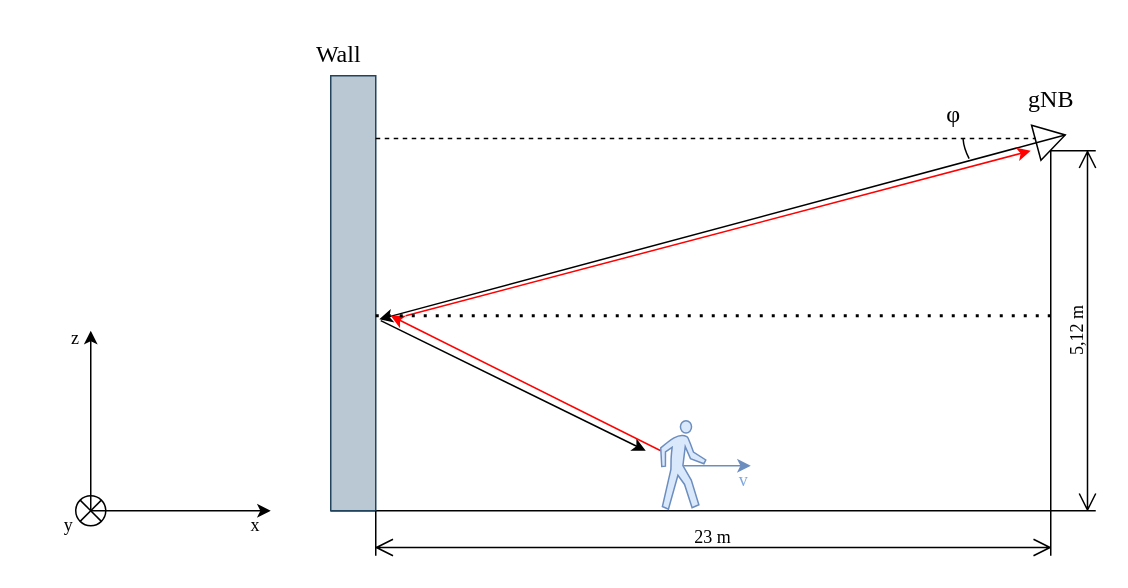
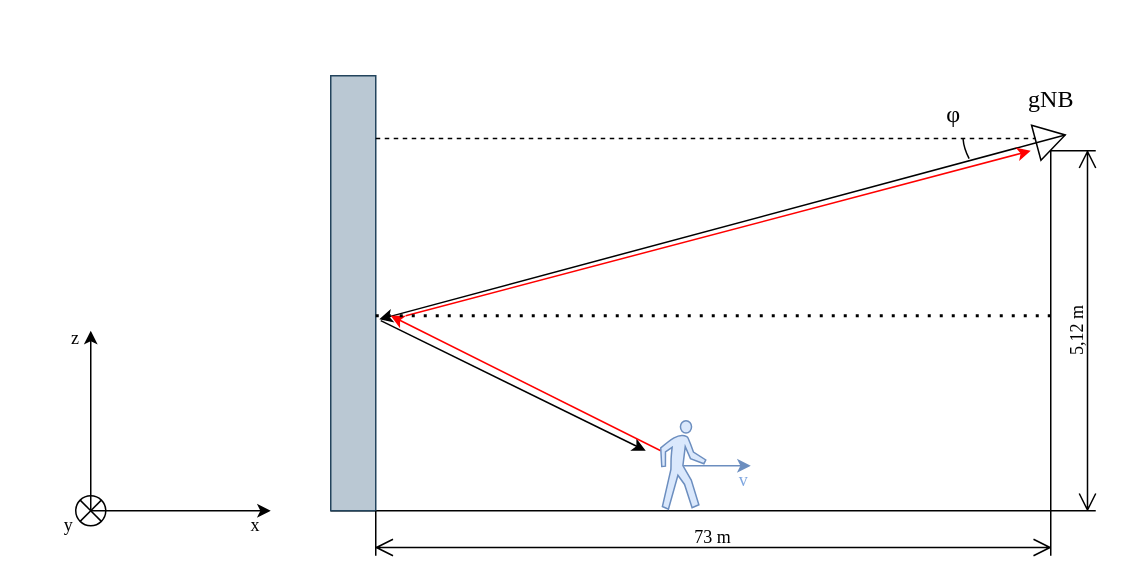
(338, 53) -> none
(713, 536) -> (713, 536)
